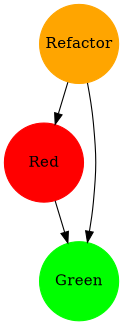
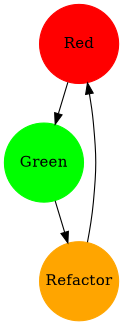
(96, 157) -> (60, 217)
